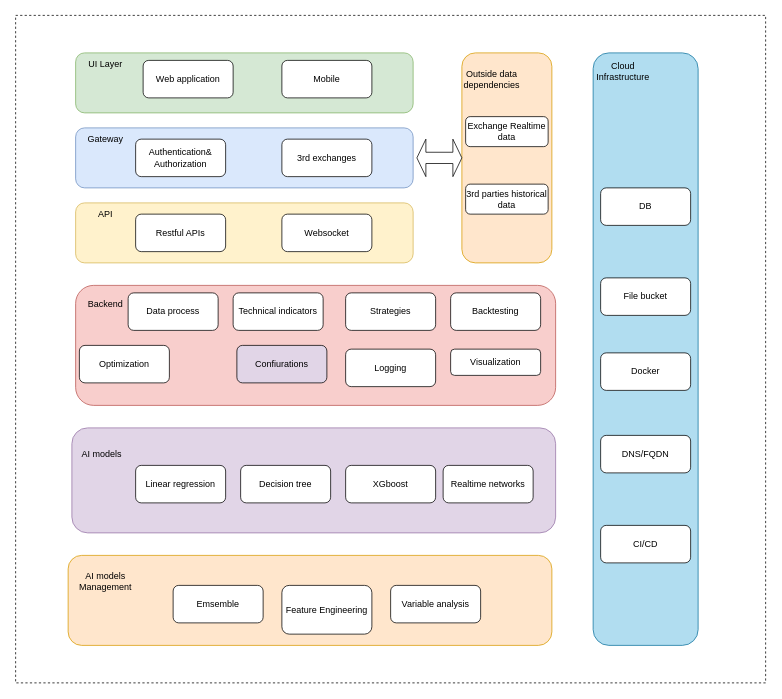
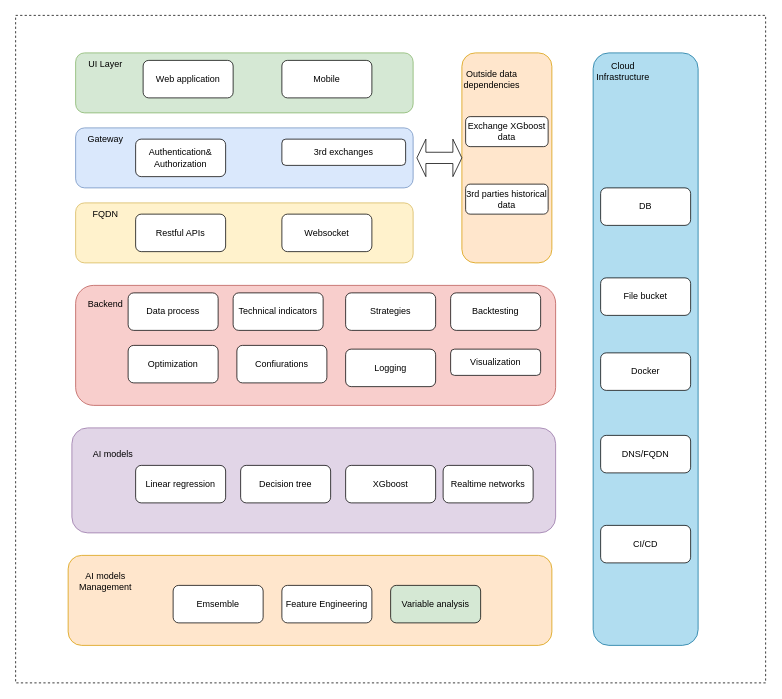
(507, 132) -> (507, 132)
(327, 158) -> (344, 152)
(105, 214) -> (105, 214)
(124, 364) -> (173, 364)
(282, 364) -> (282, 364)
(102, 454) -> (113, 454)
(435, 604) -> (435, 604)
(327, 610) -> (327, 604)
